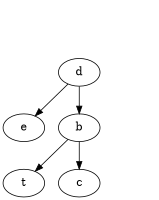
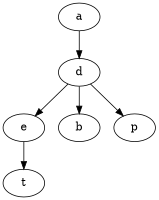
none -> (79, 17)
none -> (135, 128)
(54, 153) -> (24, 152)
(79, 183) -> none
